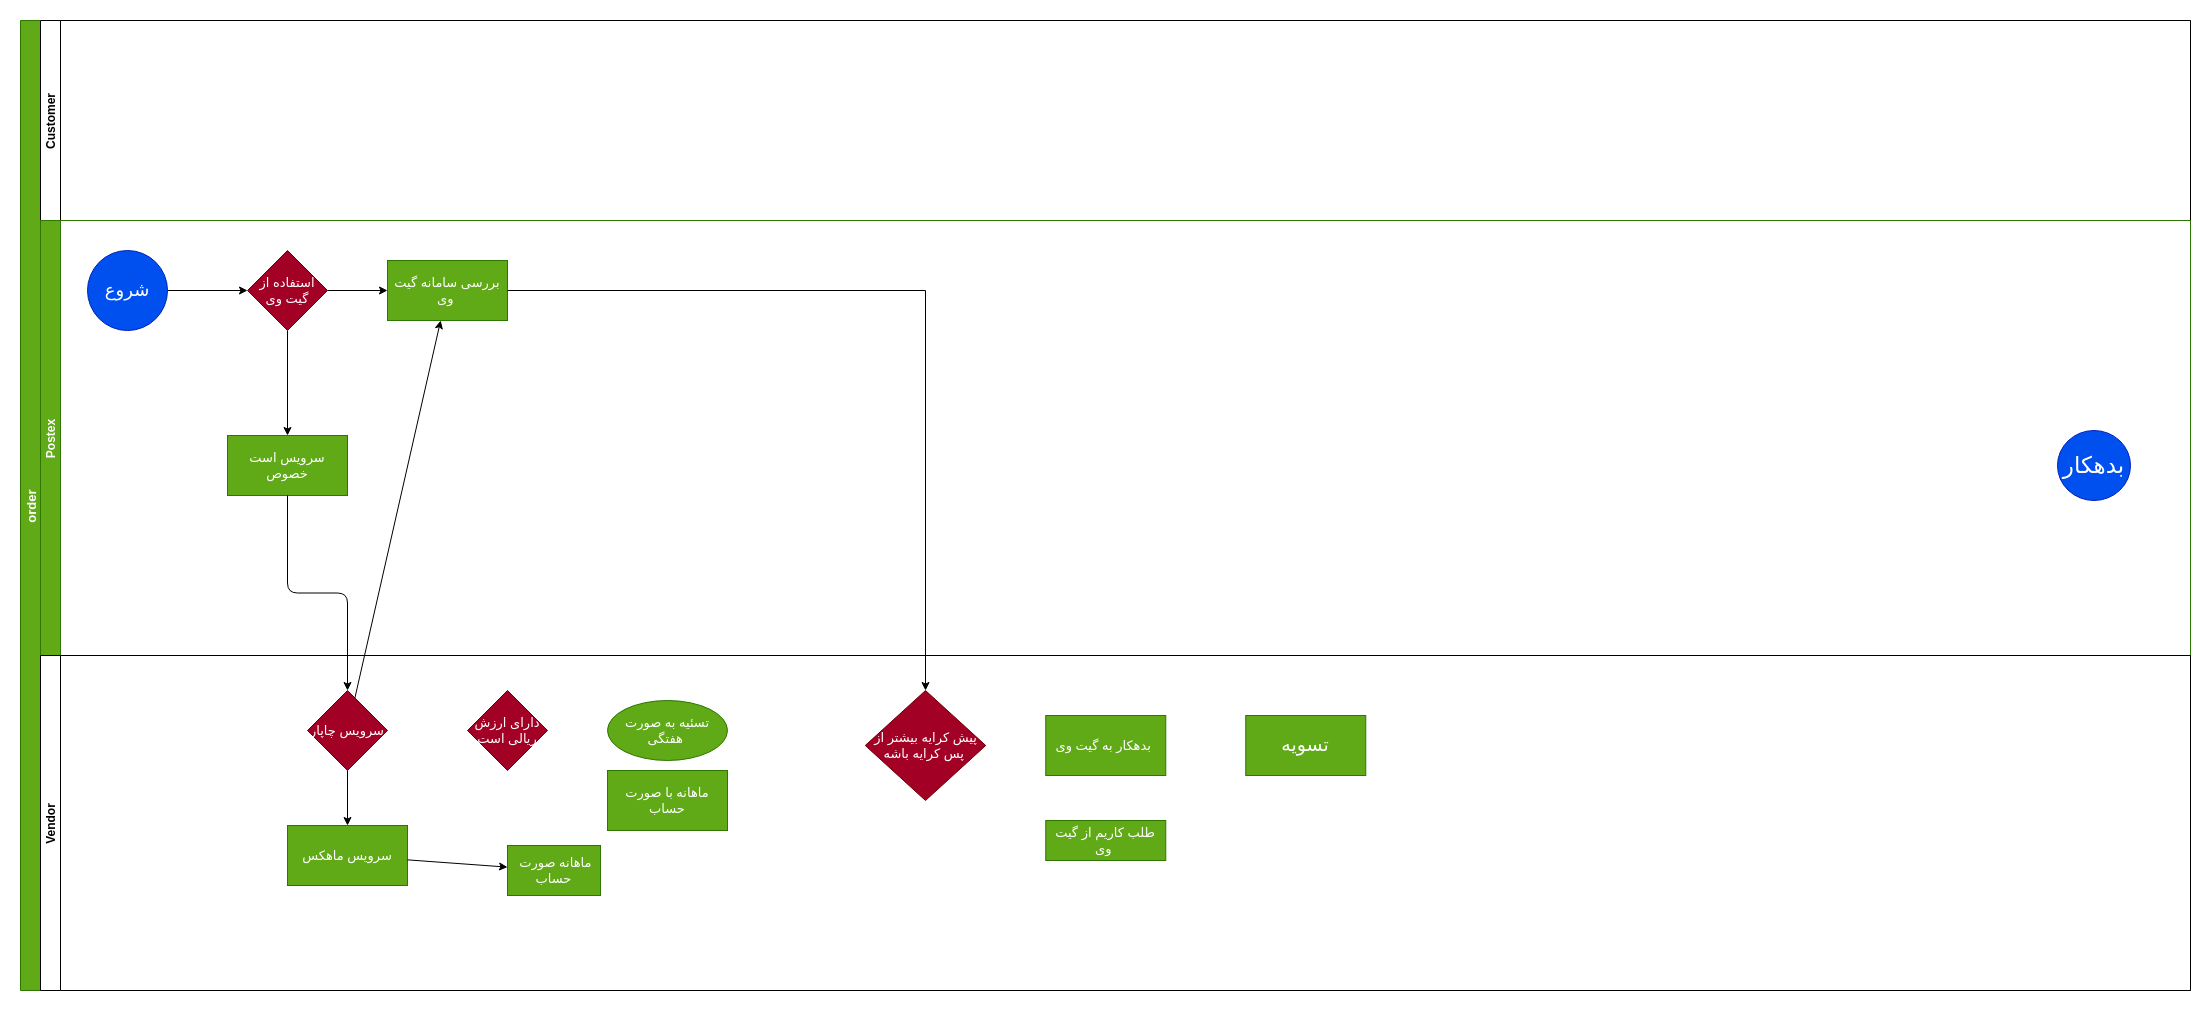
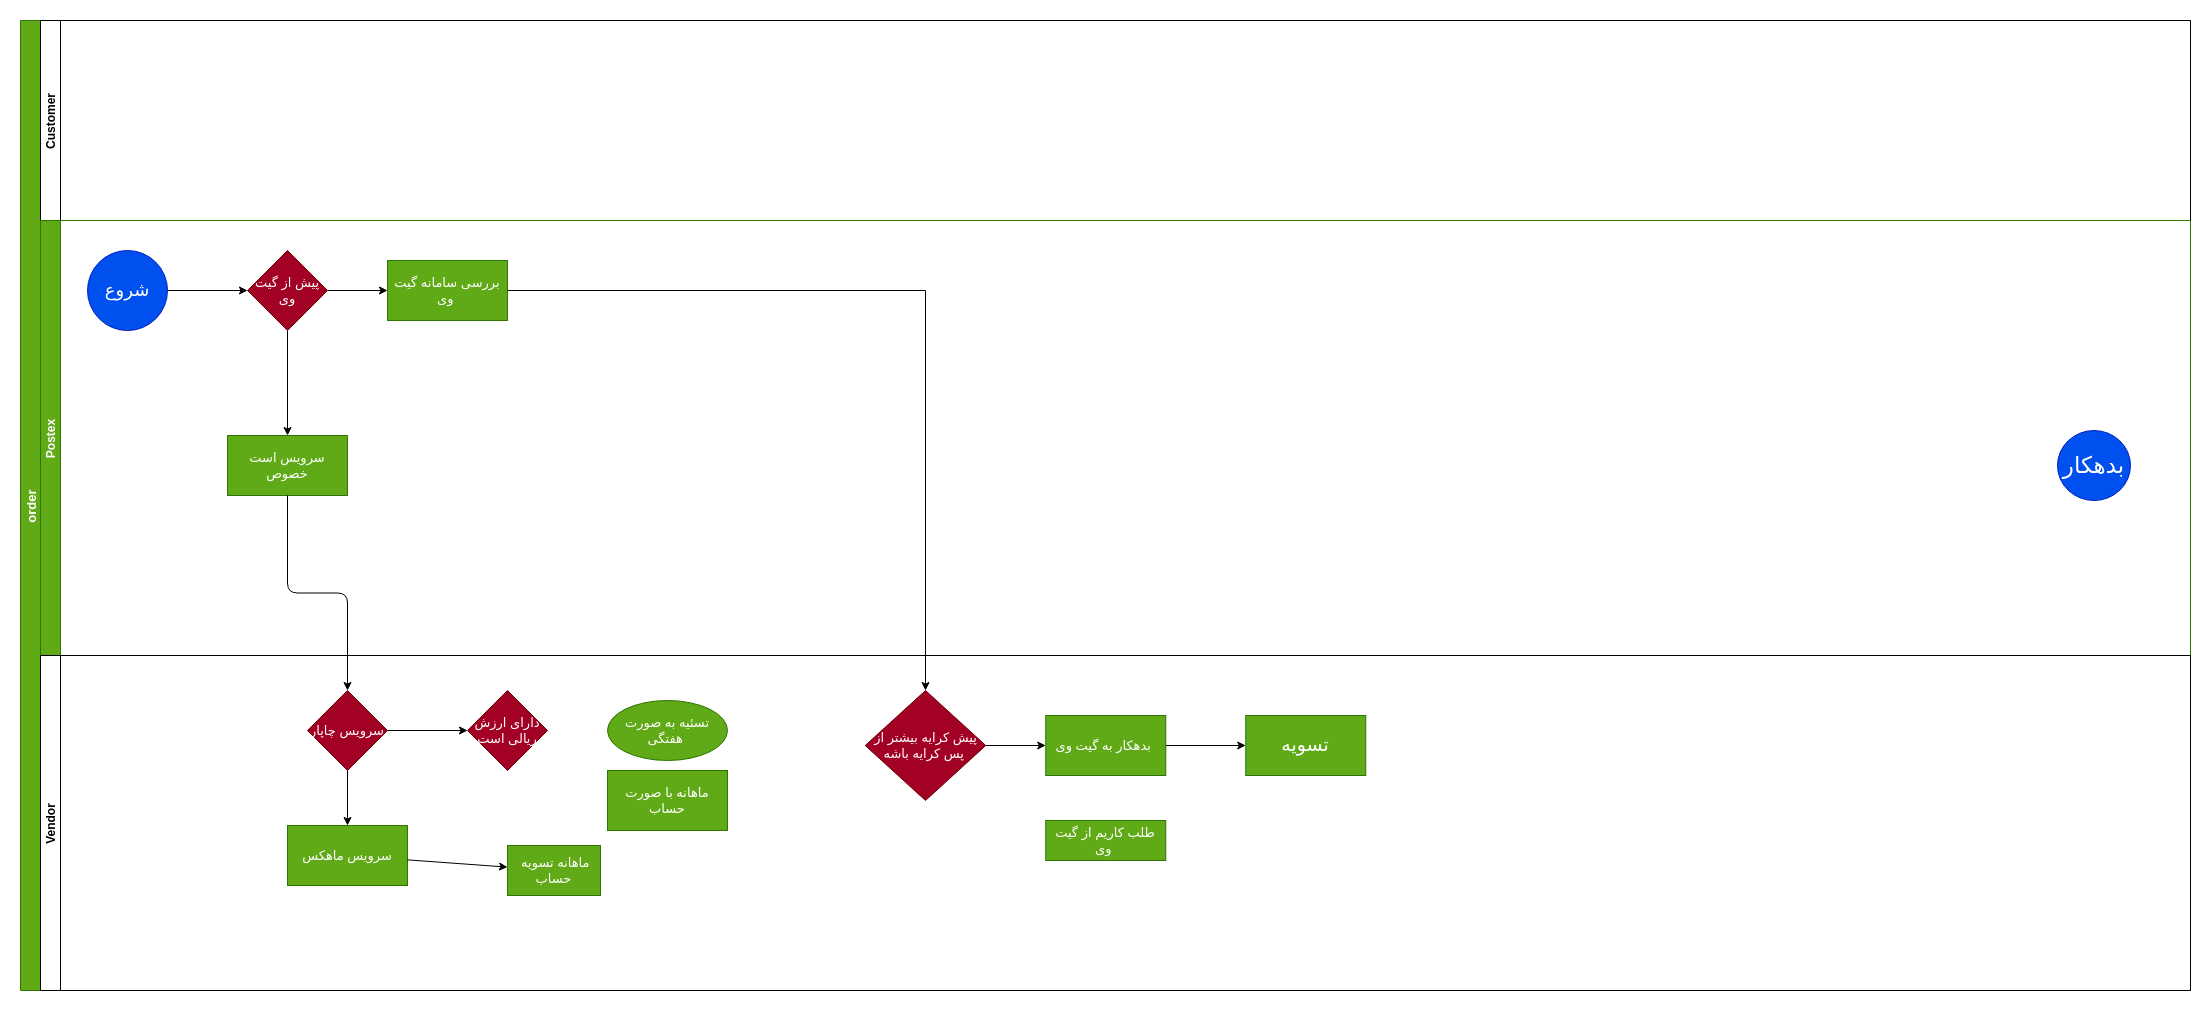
(288, 291) -> (288, 291)
(397, 512) -> (424, 731)
none -> (1012, 746)
none -> (1202, 746)
(554, 871) -> (554, 871)
